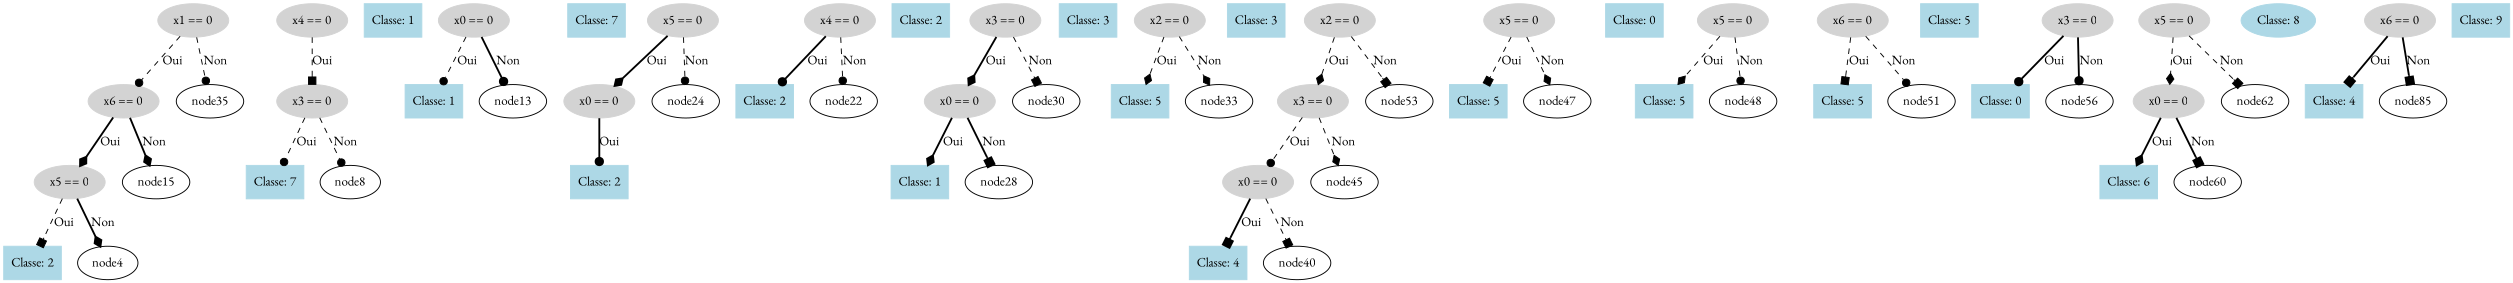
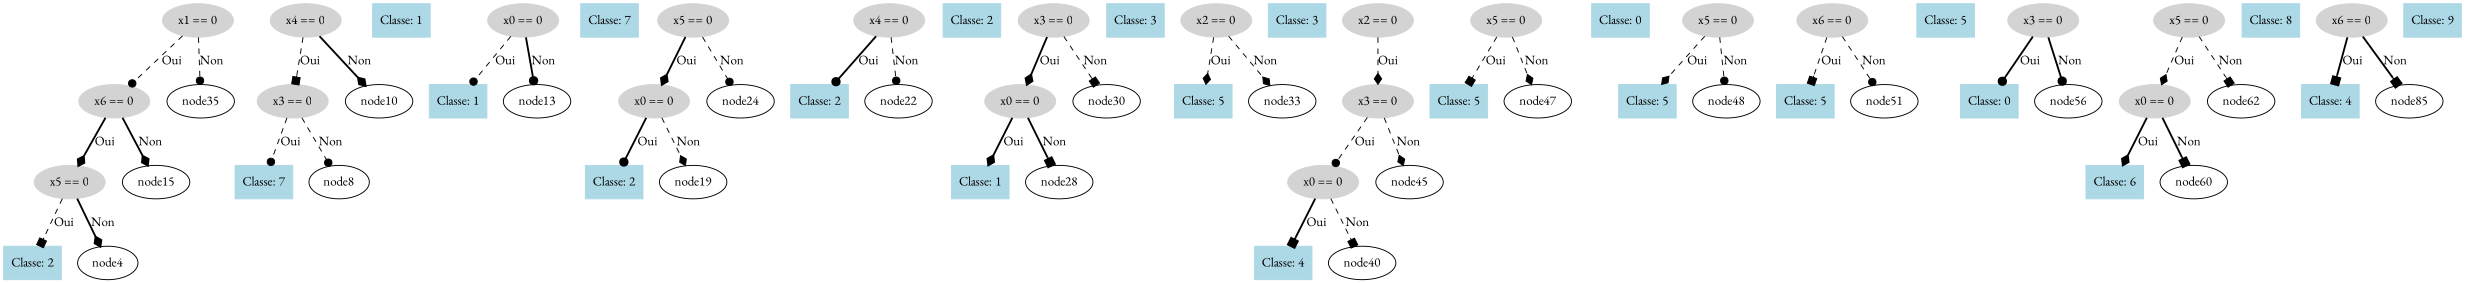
(2278, 20) -> (2271, 20)
none -> (379, 101)
(1399, 101) -> none
none -> (693, 182)
